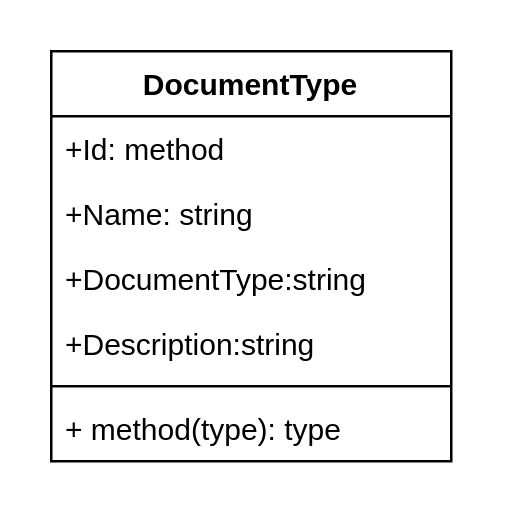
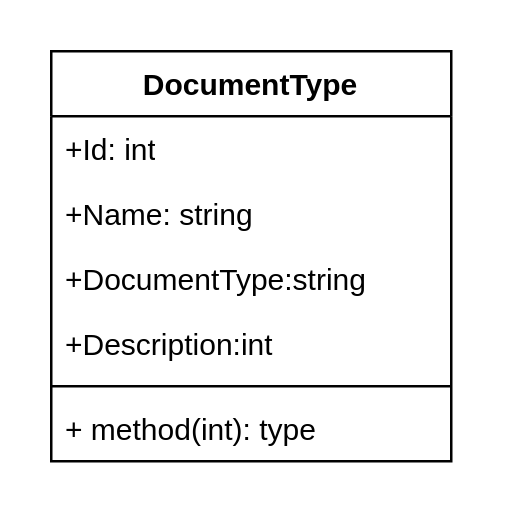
(151, 152) -> (122, 152)
(210, 347) -> (185, 347)
(223, 432) -> (210, 432)
